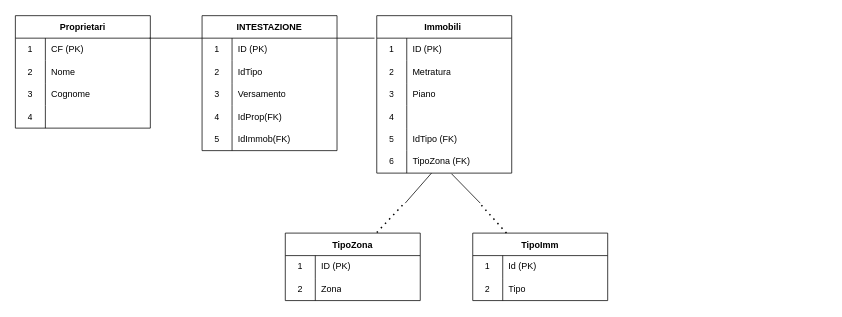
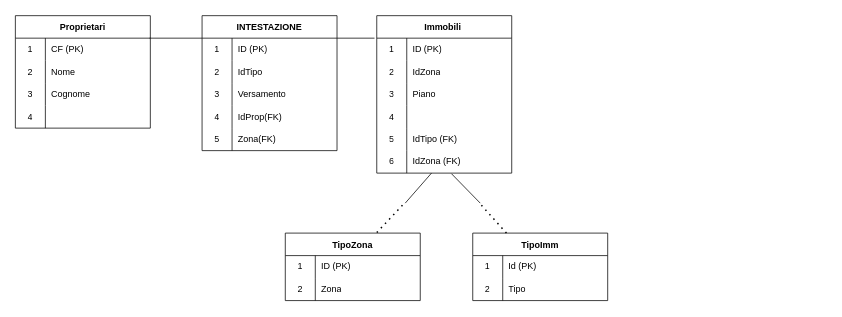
(436, 72) -> (428, 72)
(266, 139) -> (258, 139)
(444, 162) -> (441, 162)
